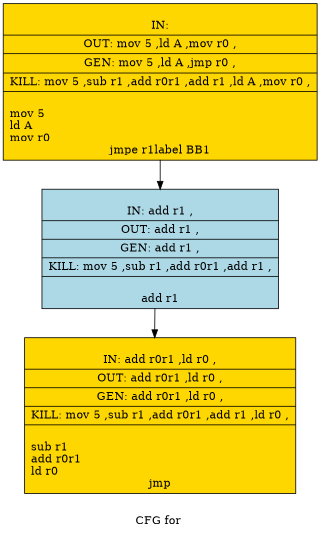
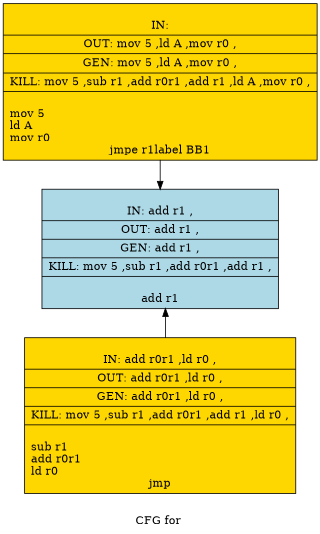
(160, 63) -> (160, 63)
(155, 319) -> (166, 327)
